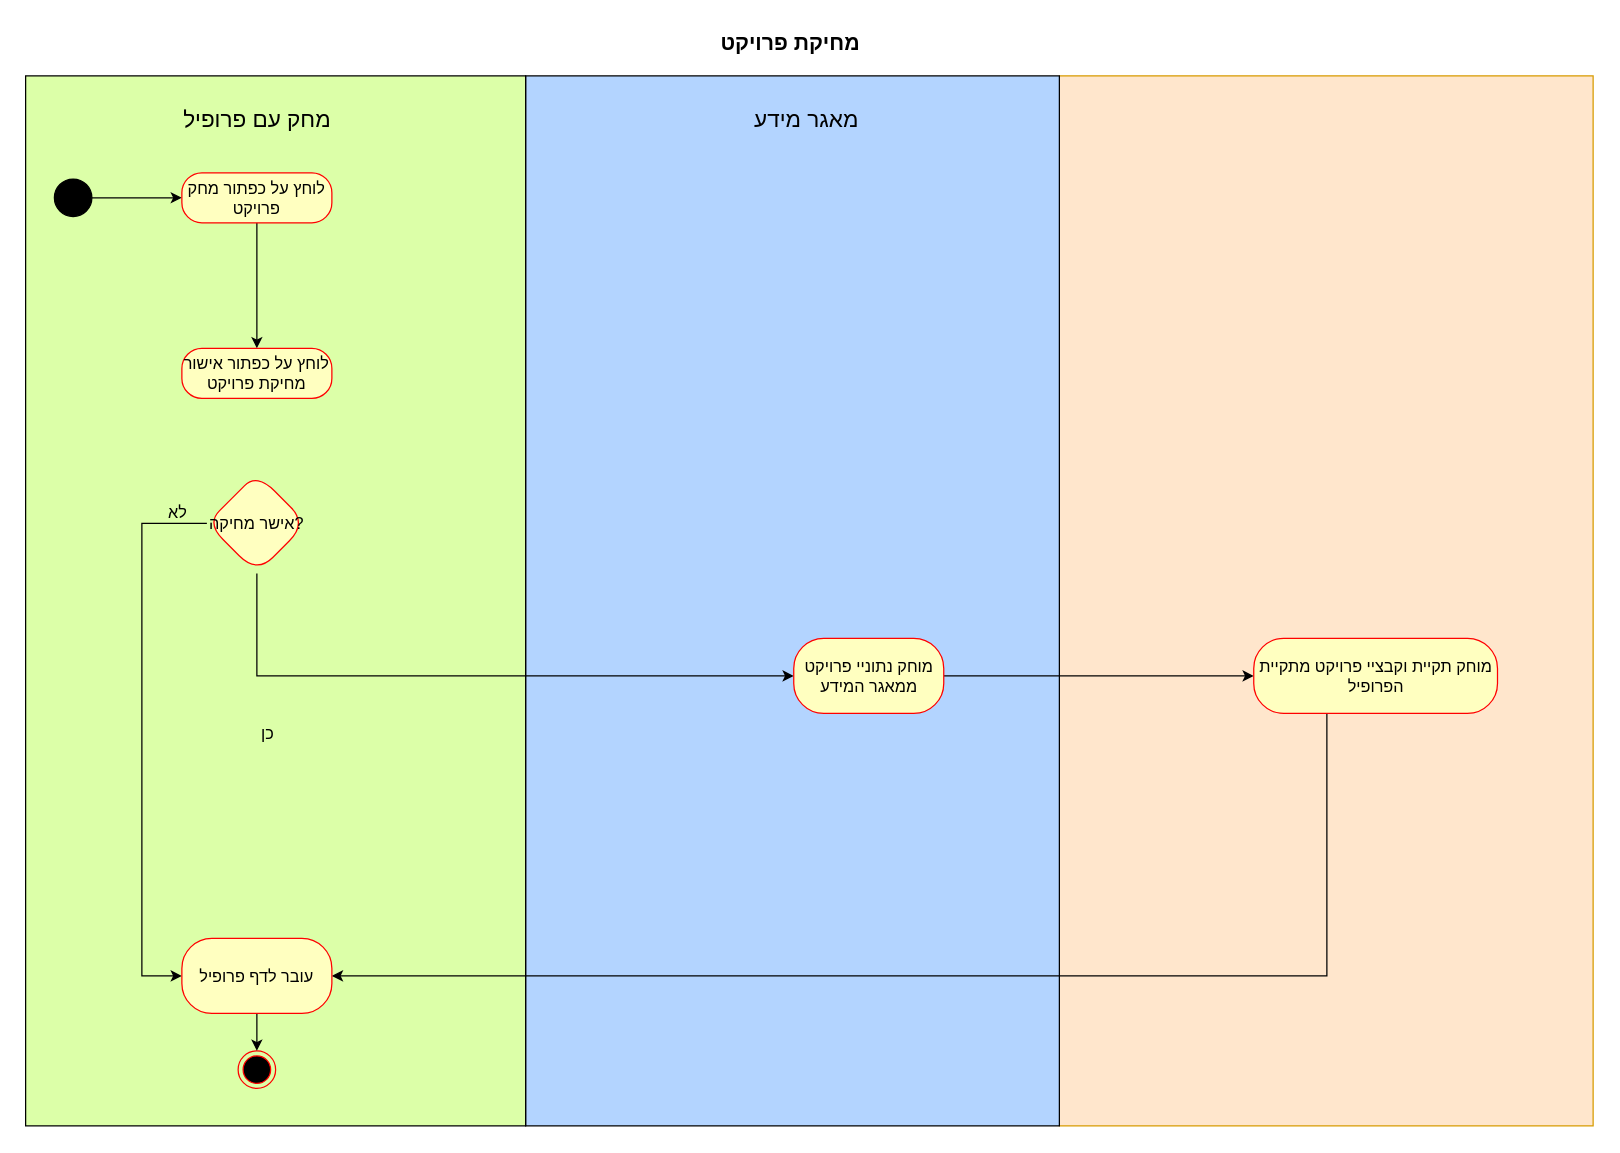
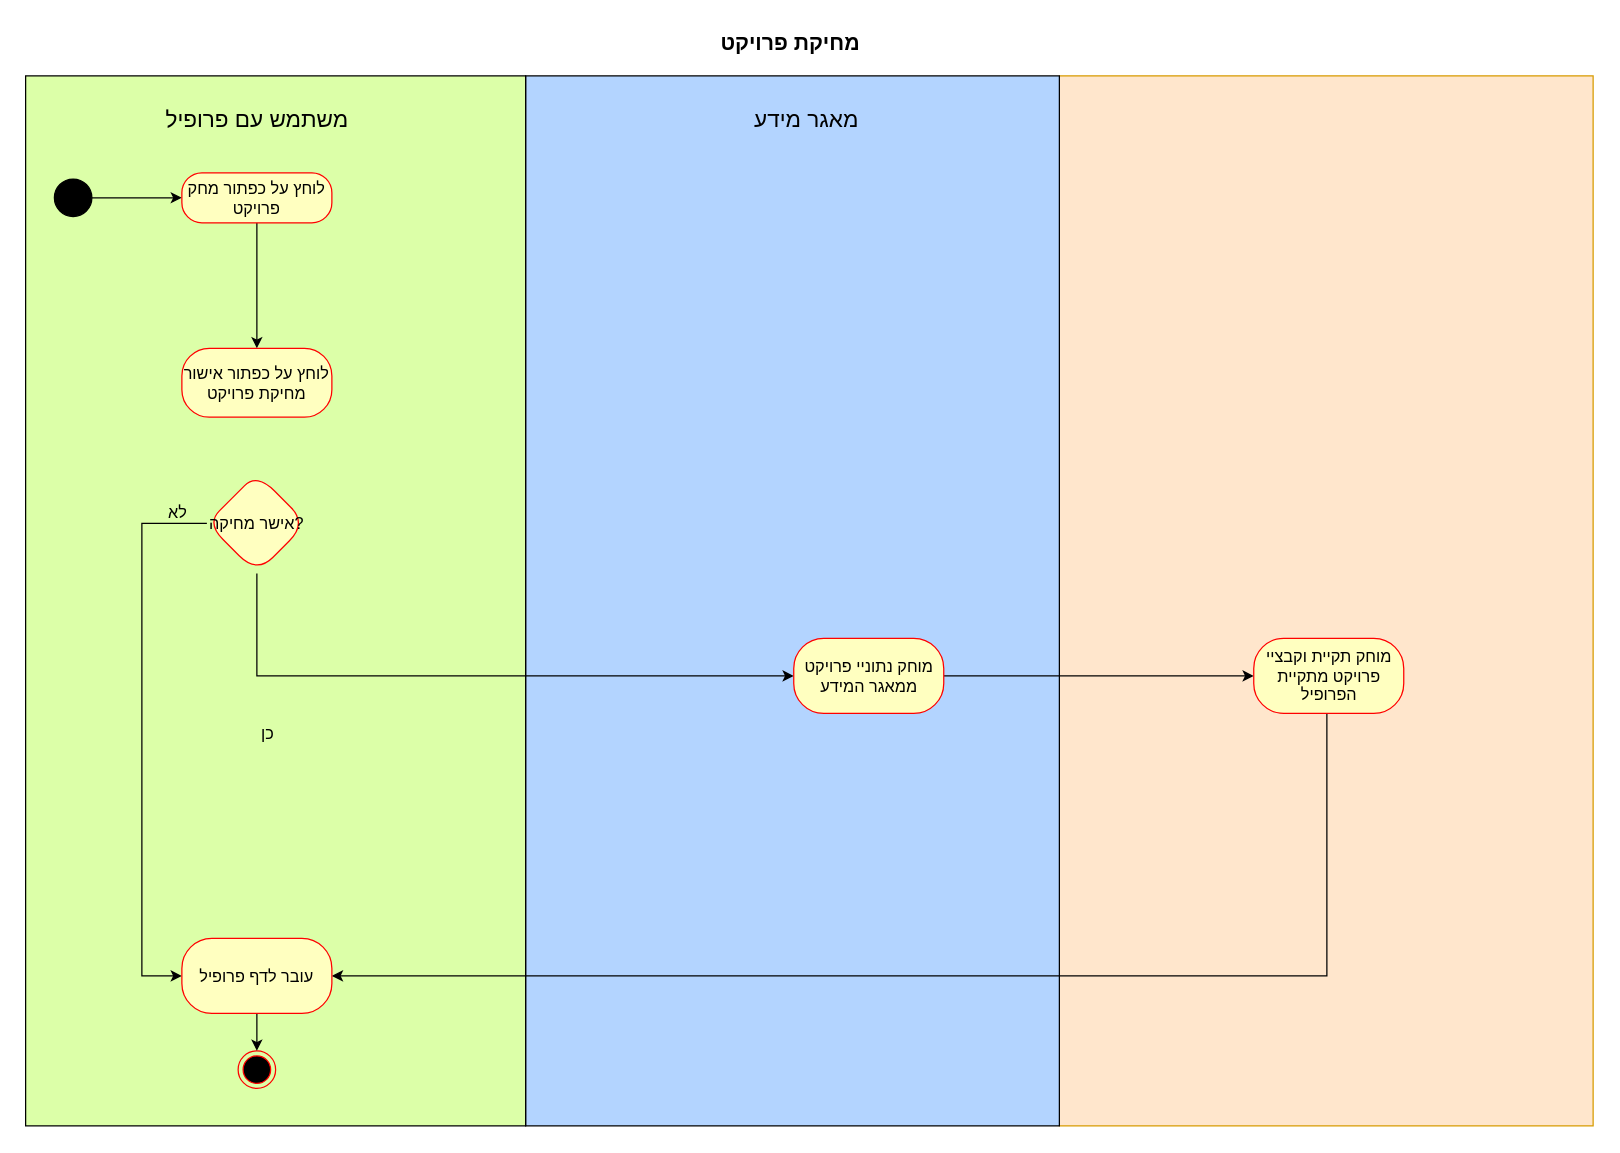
(258, 119) -> (258, 119)
(257, 373) -> (257, 383)
(1376, 676) -> (1329, 676)
